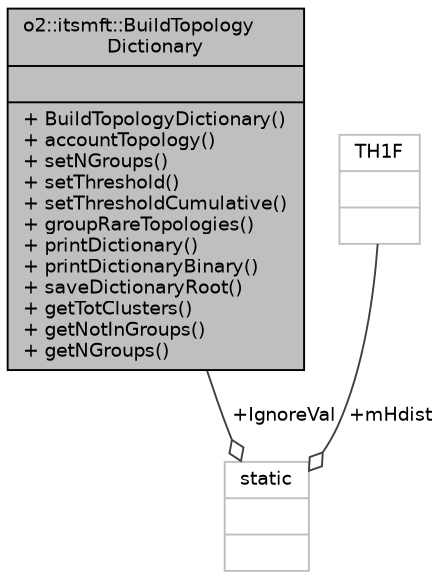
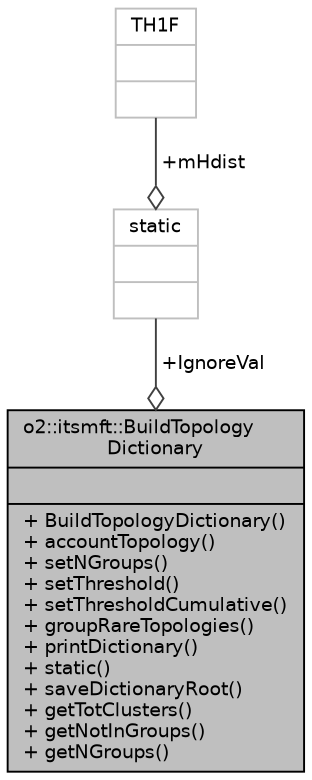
(142, 267) -> (67, 668)
(219, 405) -> (156, 353)
